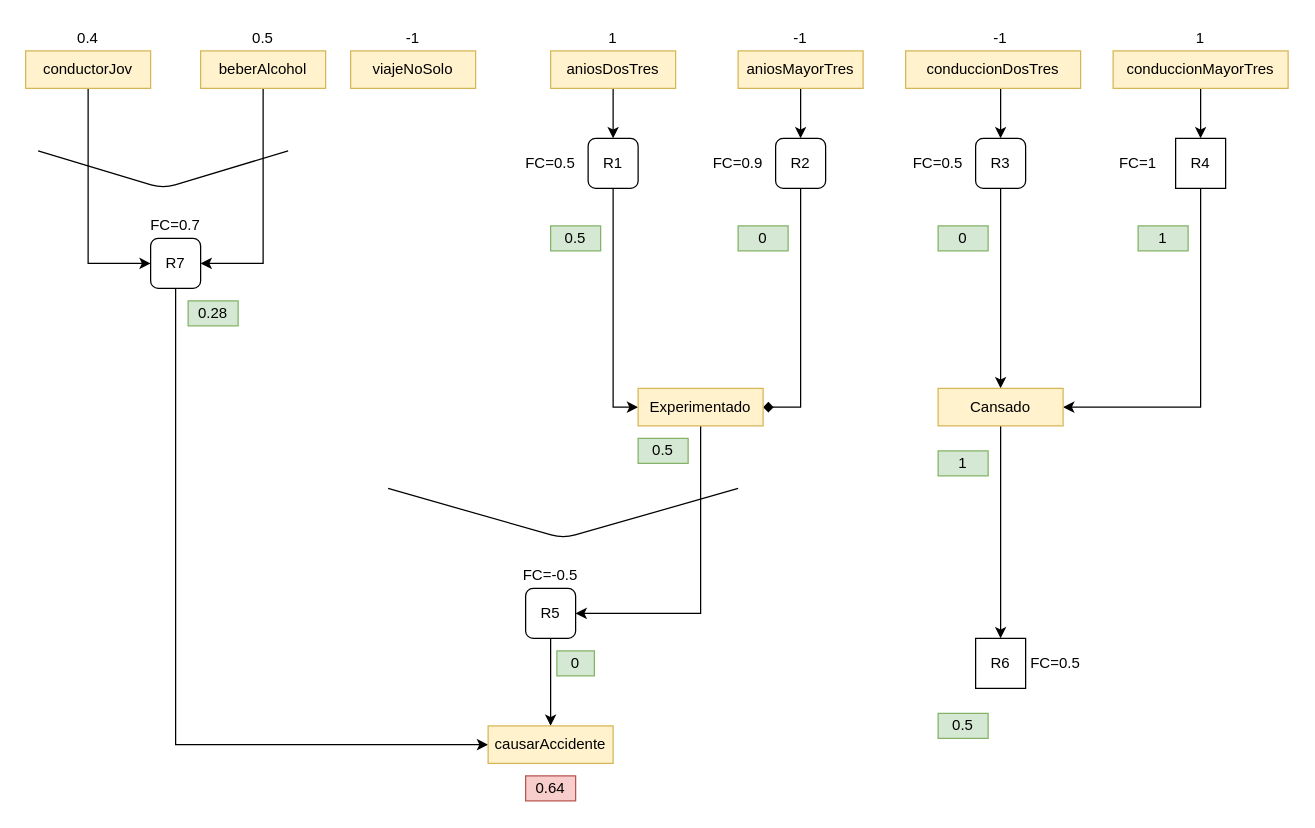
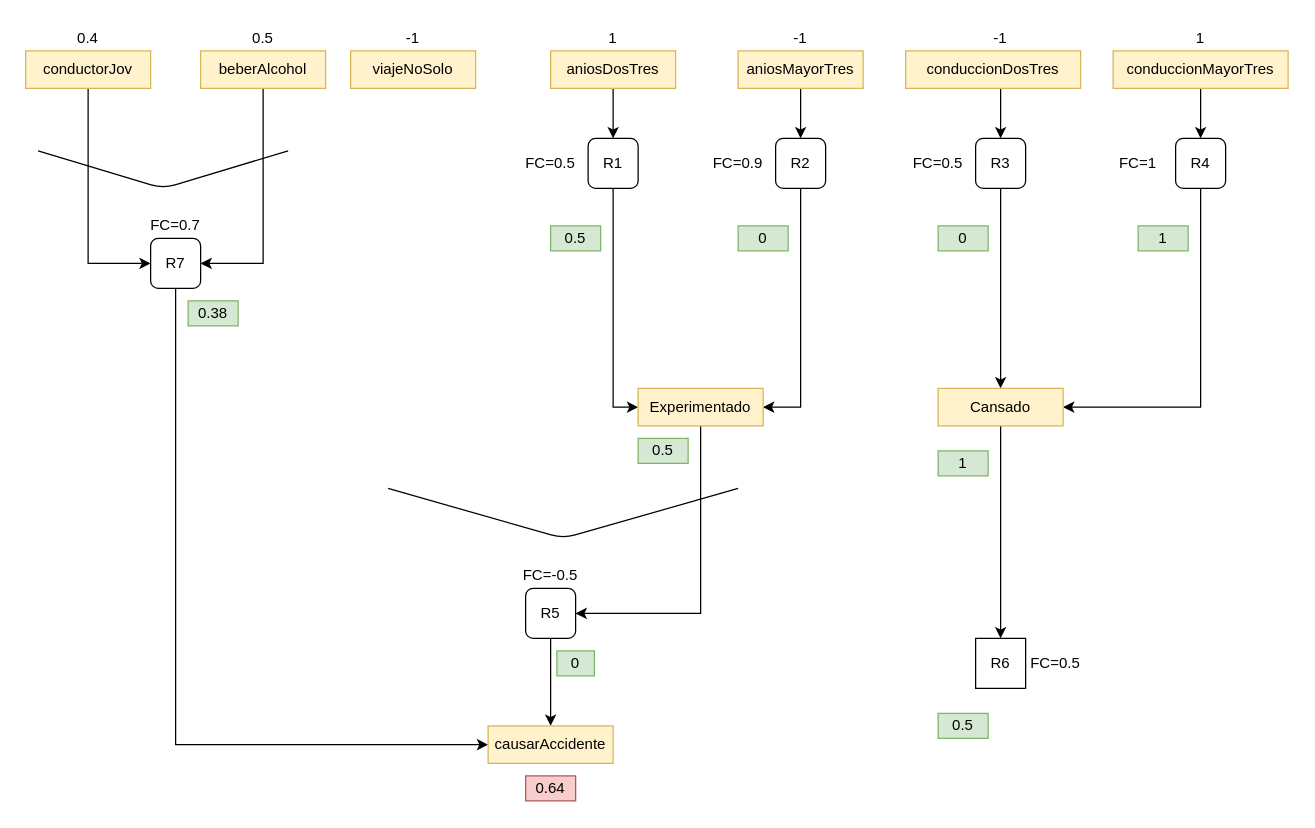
(1201, 163) -> (1201, 163)
(213, 313) -> (213, 313)
(774, 407) -> (773, 407)
